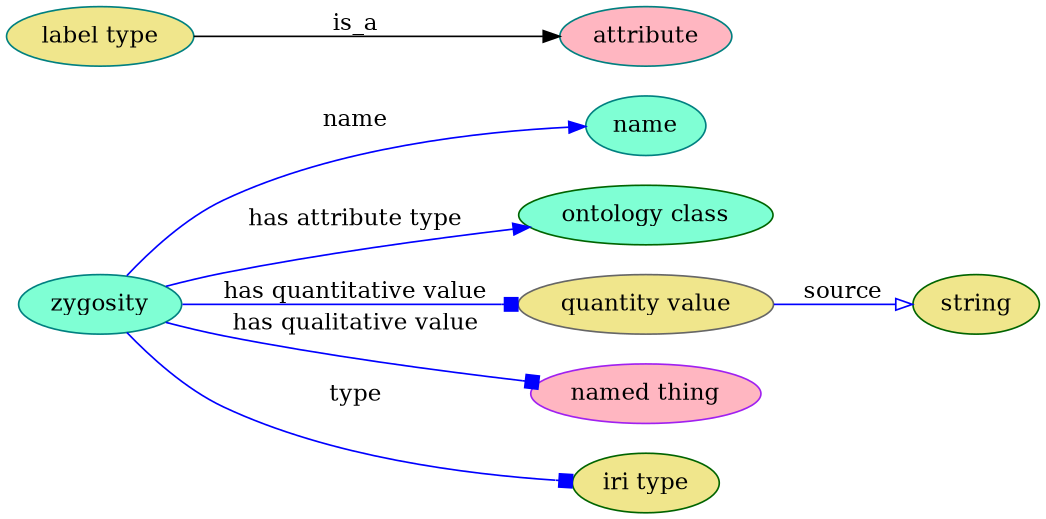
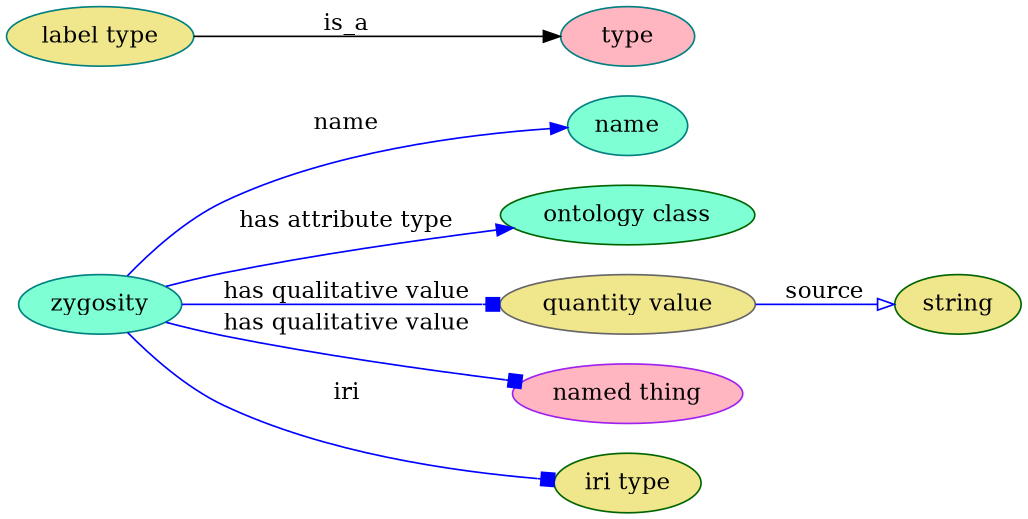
(646, 36) -> (628, 36)
(356, 292) -> (347, 292)
(356, 395) -> (347, 393)
